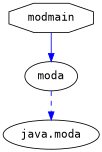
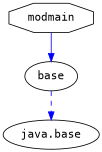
(51, 76) -> (51, 76)
(51, 135) -> (51, 135)
